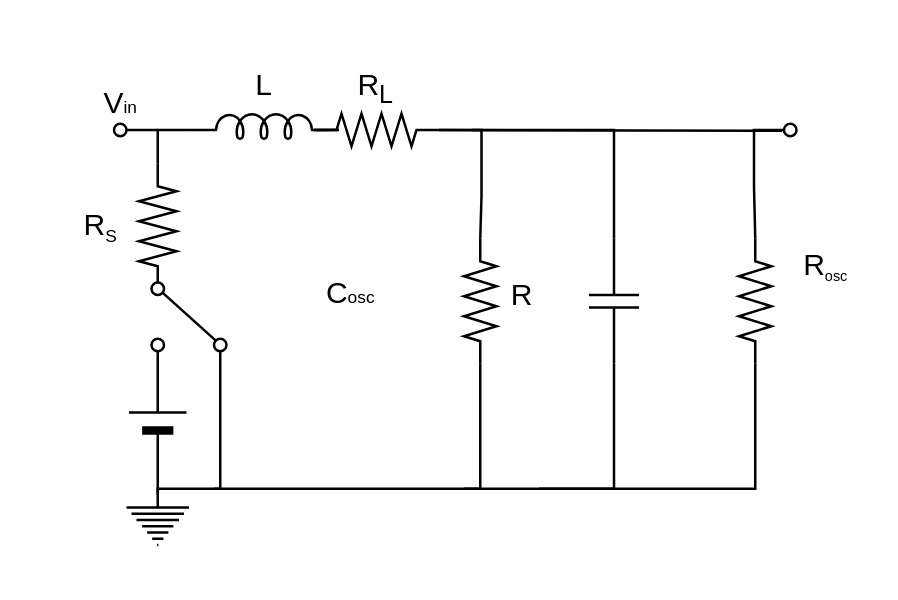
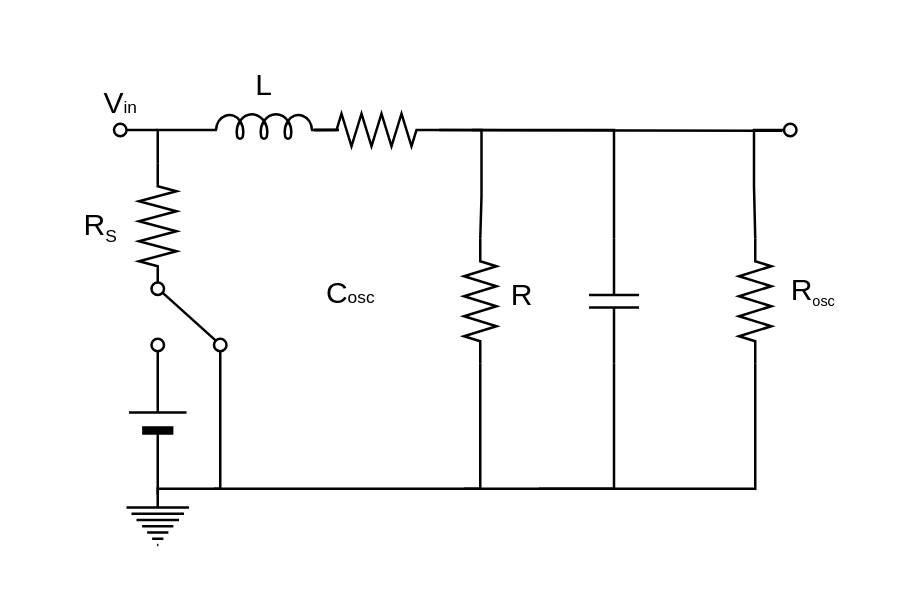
(376, 89) -> none
(826, 266) -> (814, 291)
